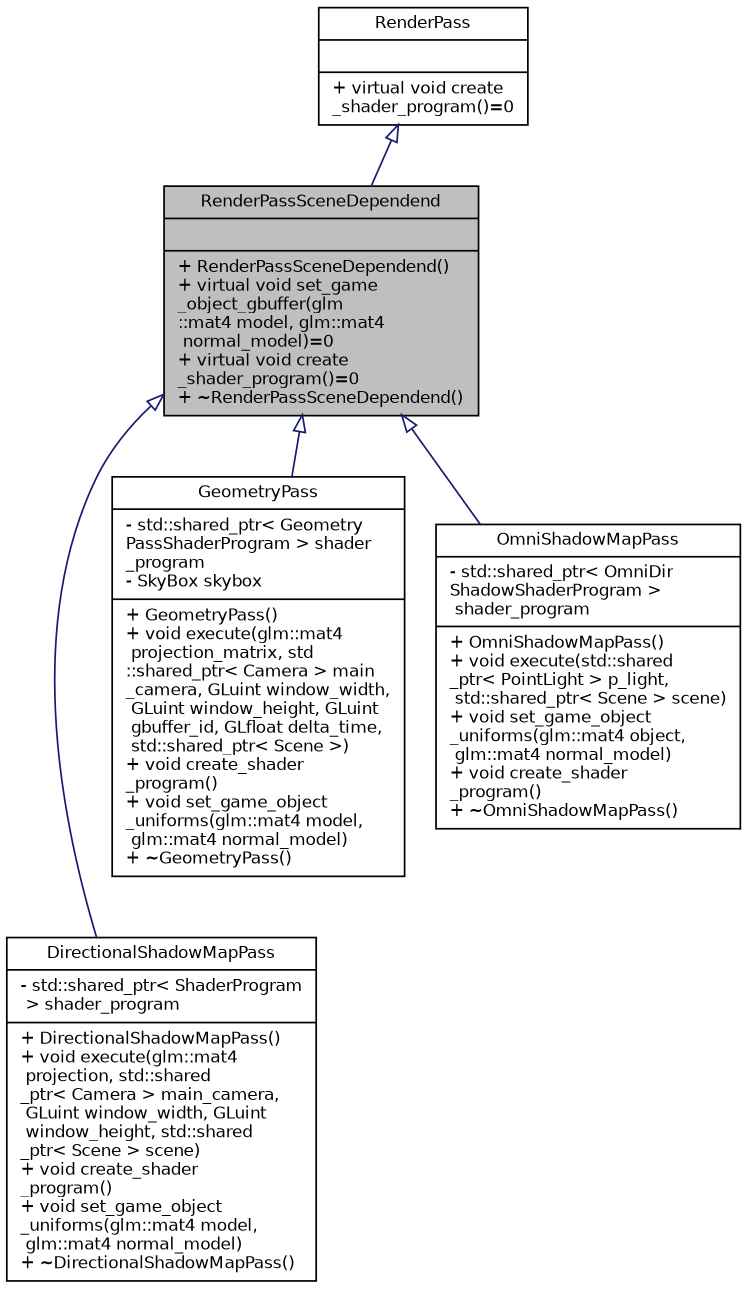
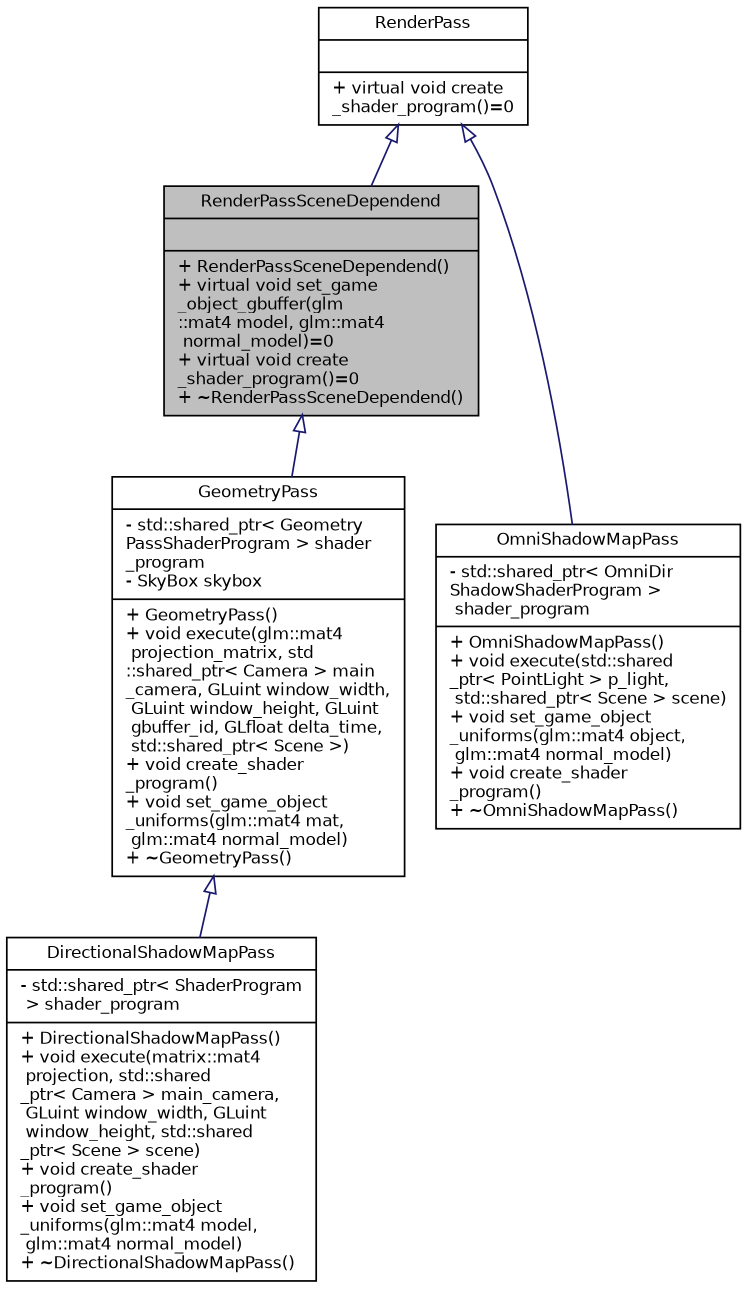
(446, 477) -> (536, 328)
(55, 662) -> (205, 915)
(245, 821) -> (235, 821)
(129, 1057) -> (141, 1057)
